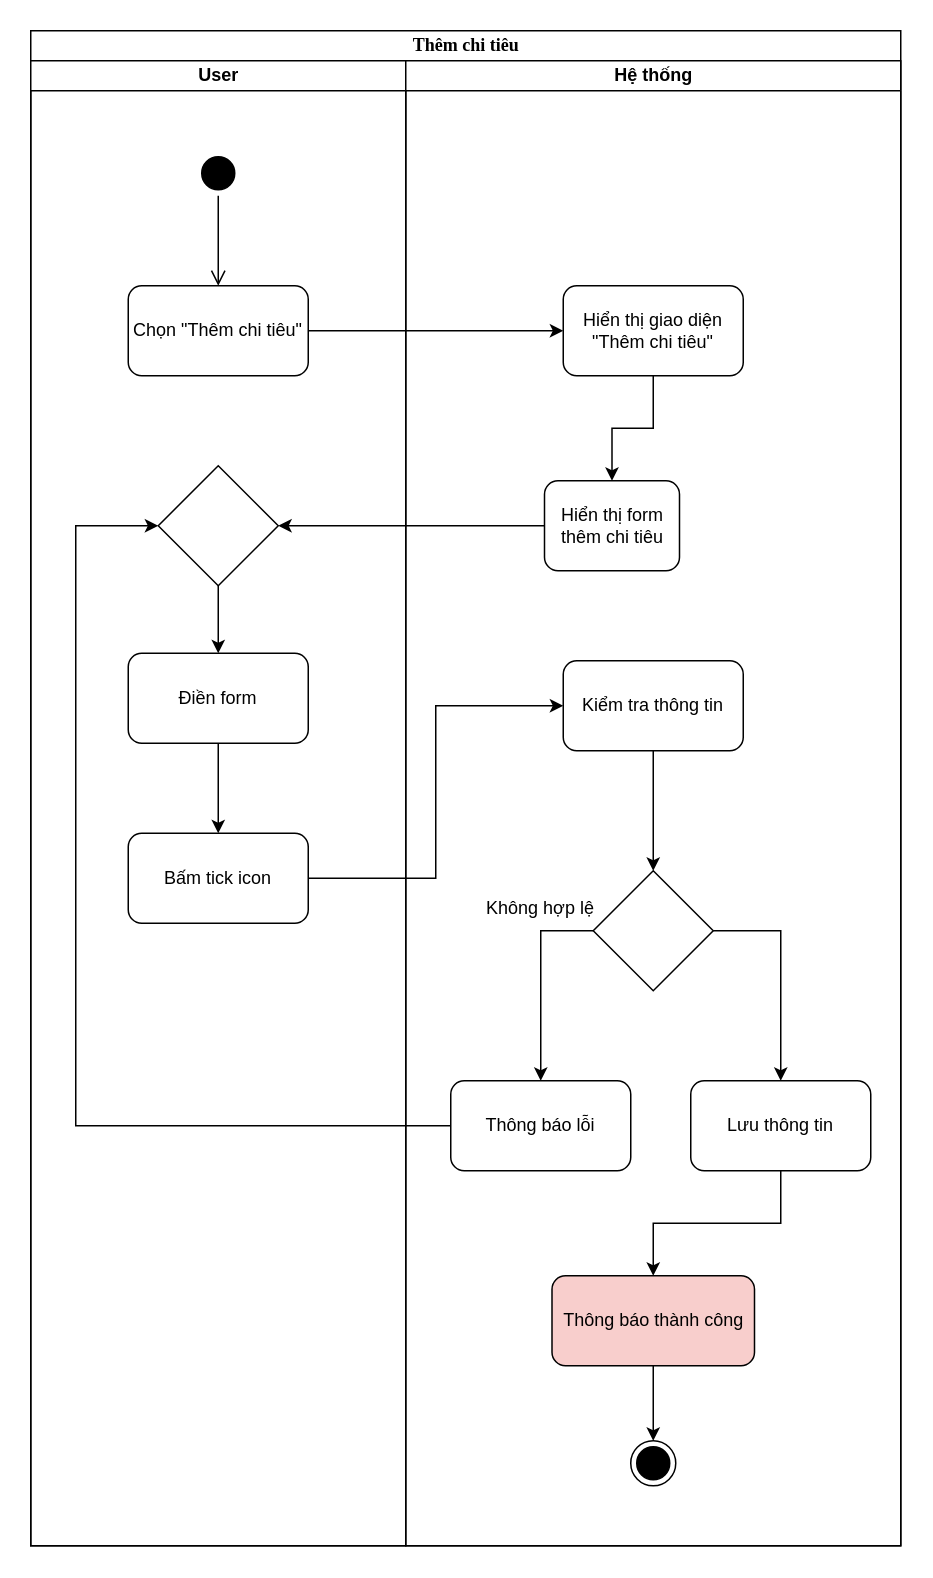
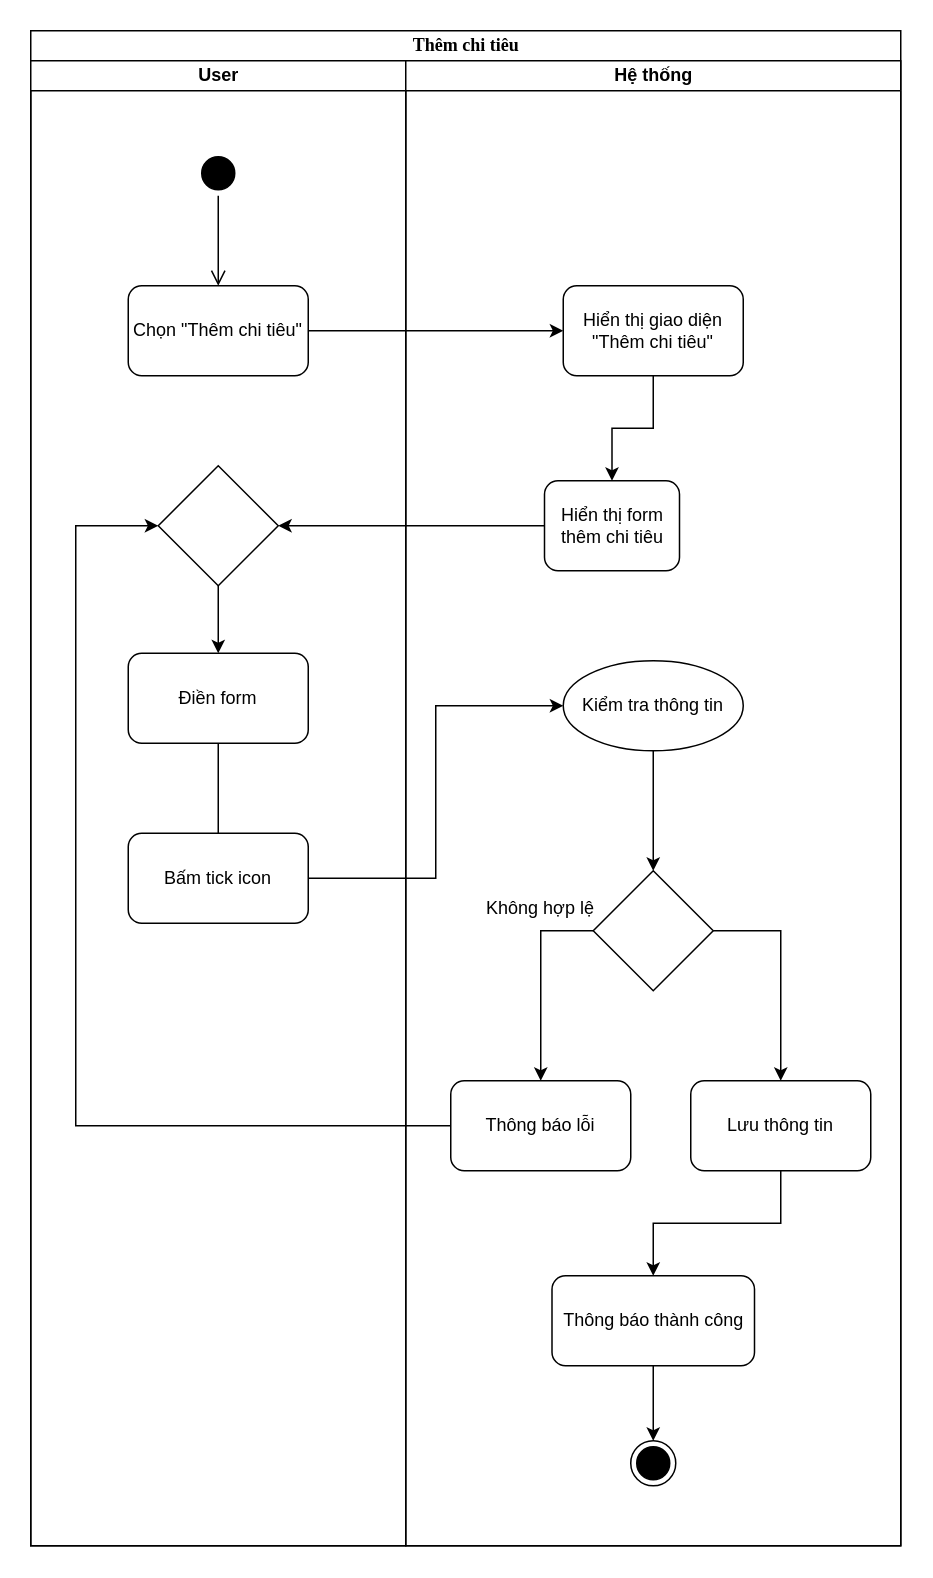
(653, 706) -> (653, 706)
(218, 822) -> (218, 826)
(653, 1321) -> (653, 1321)
